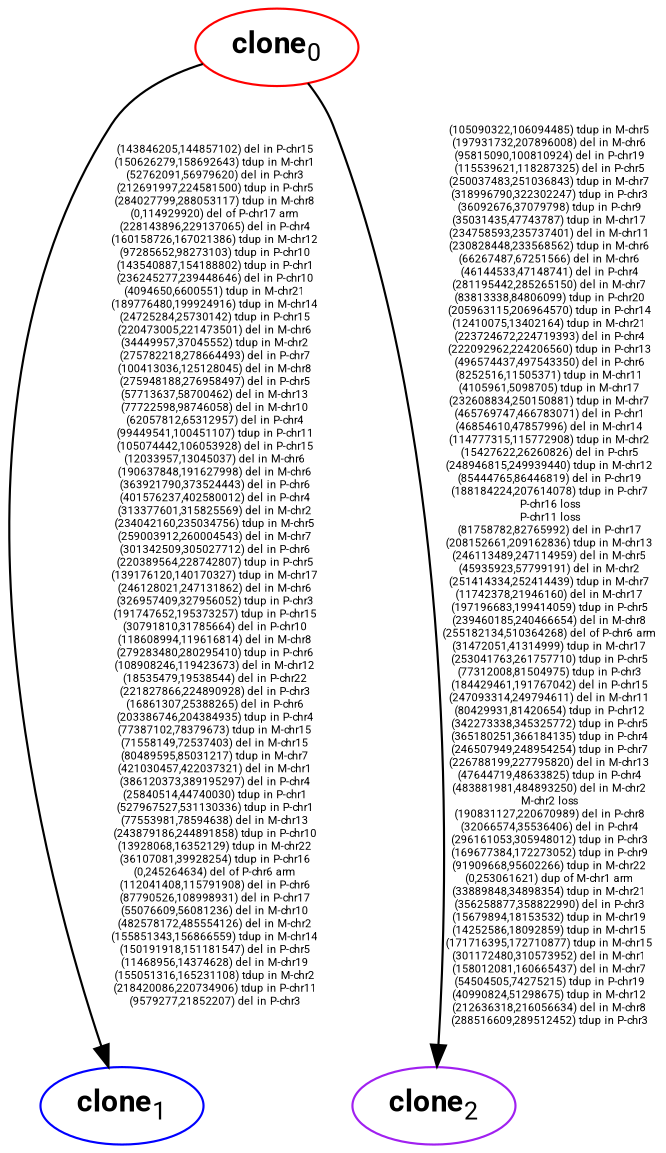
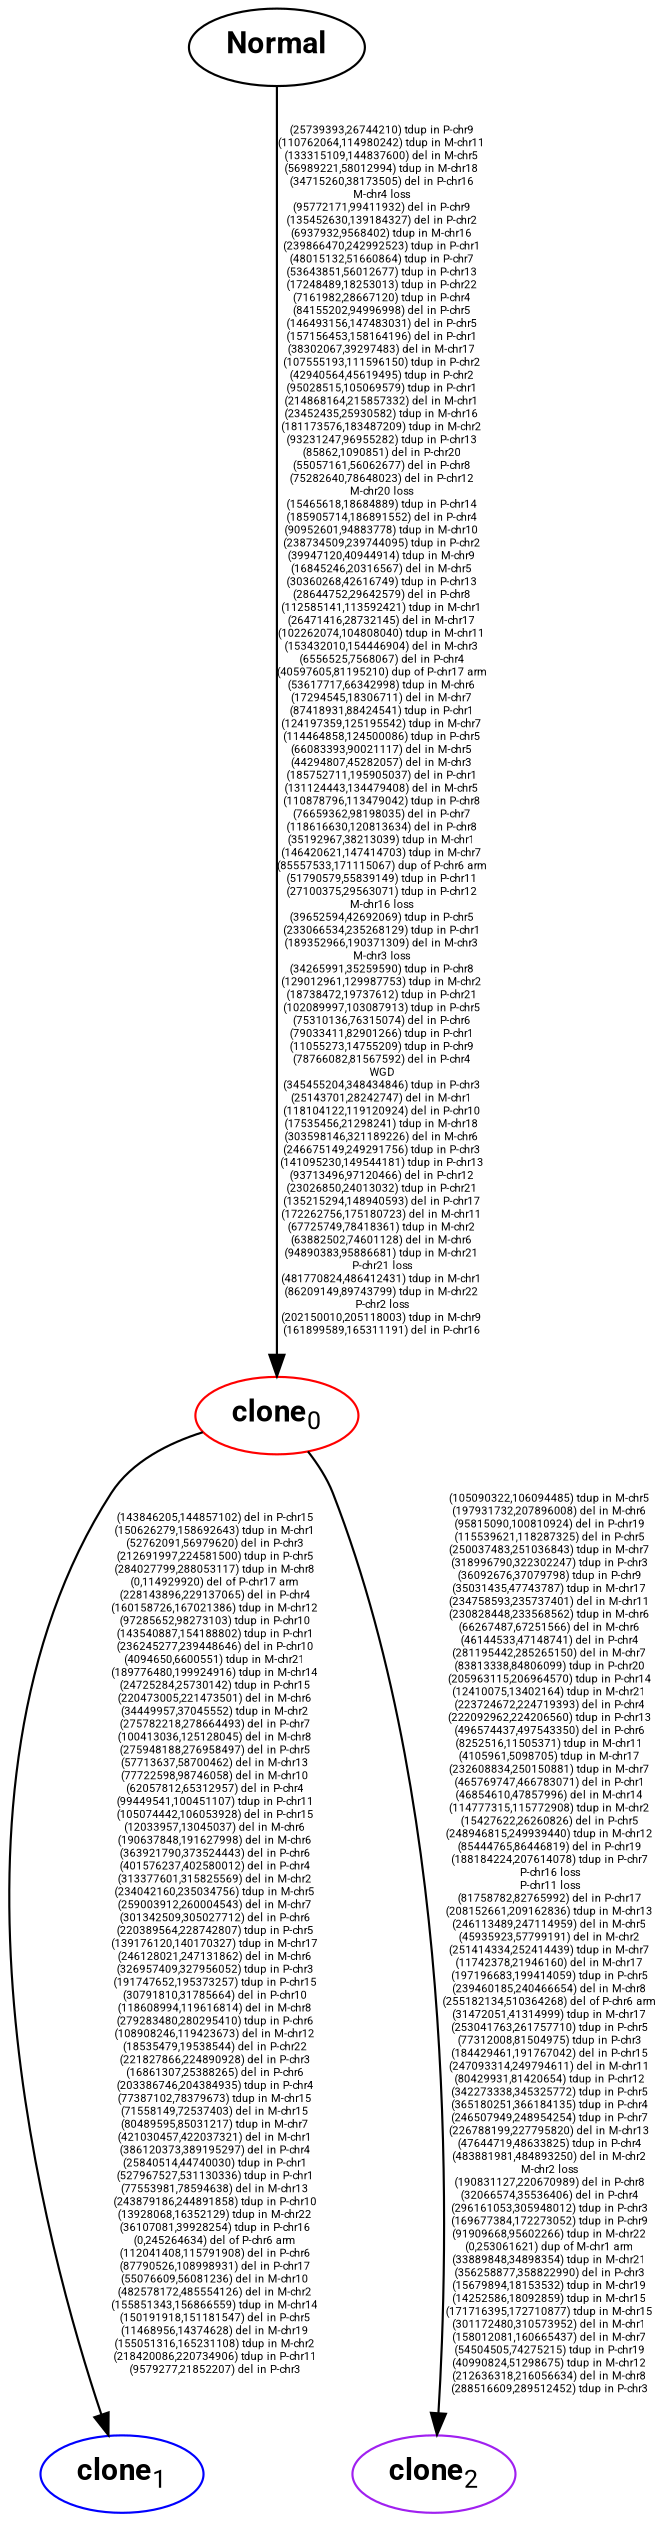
none -> (277, 47)
